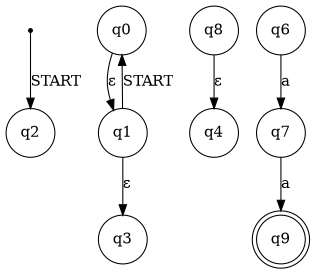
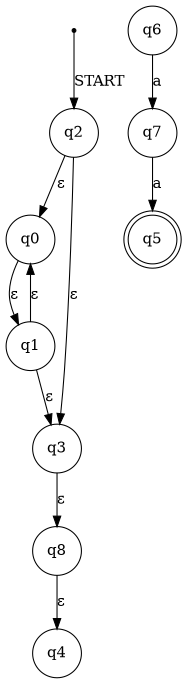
(148, 82) -> (35, 295)
none -> (54, 181)
(281, 240) -> (153, 240)
none -> (69, 285)
none -> (57, 494)
